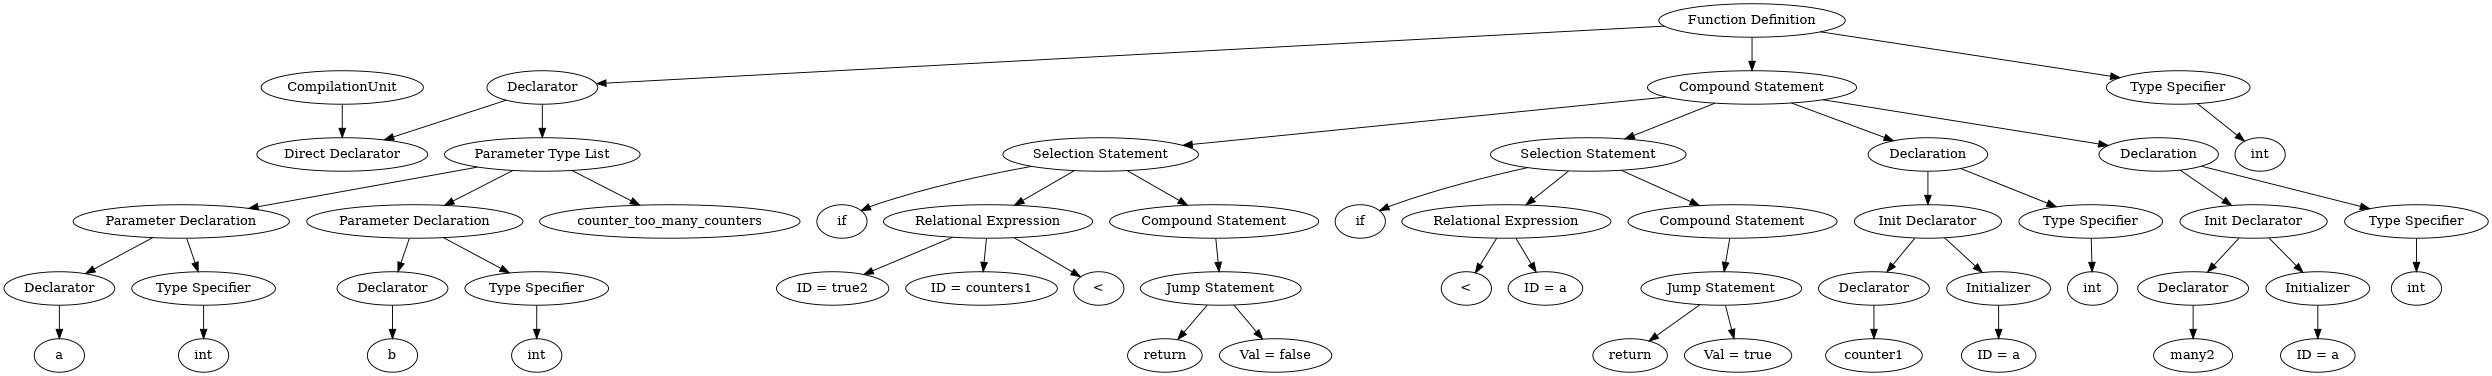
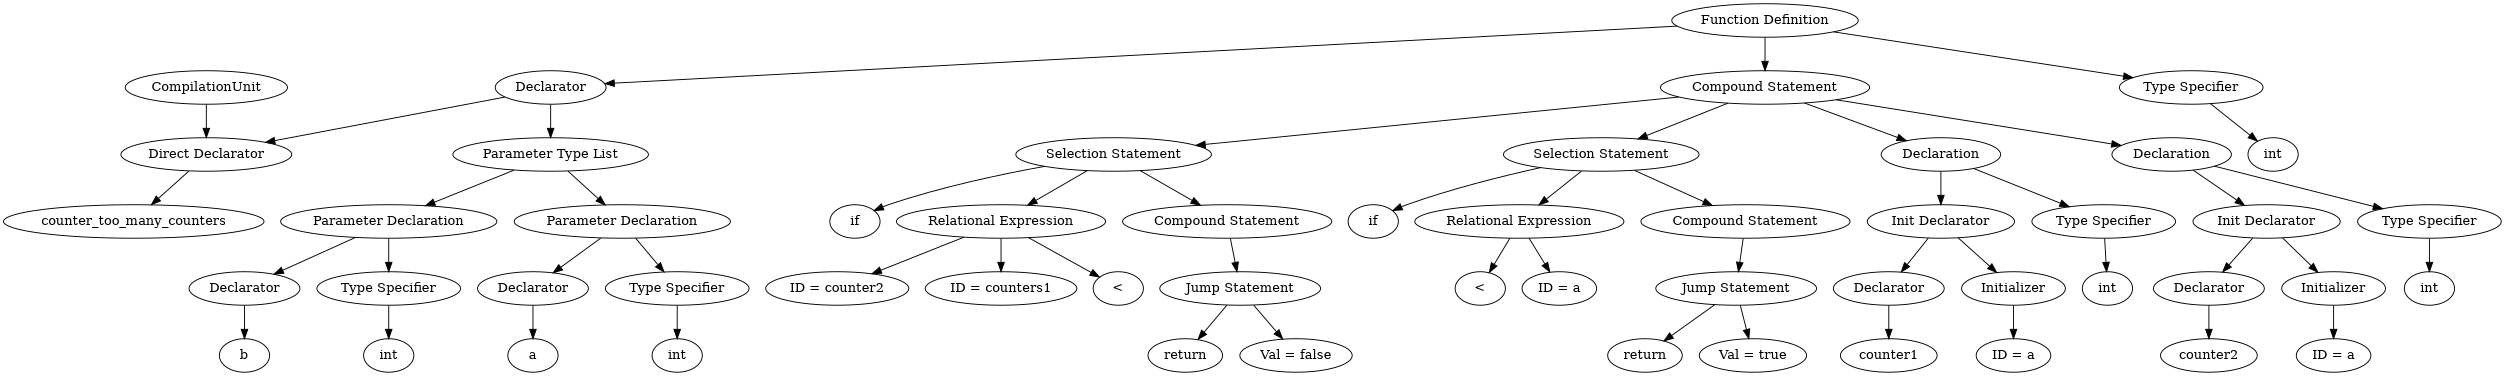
(601, 186) -> (174, 185)
(833, 288) -> (837, 288)
(2193, 355) -> (2209, 355)
